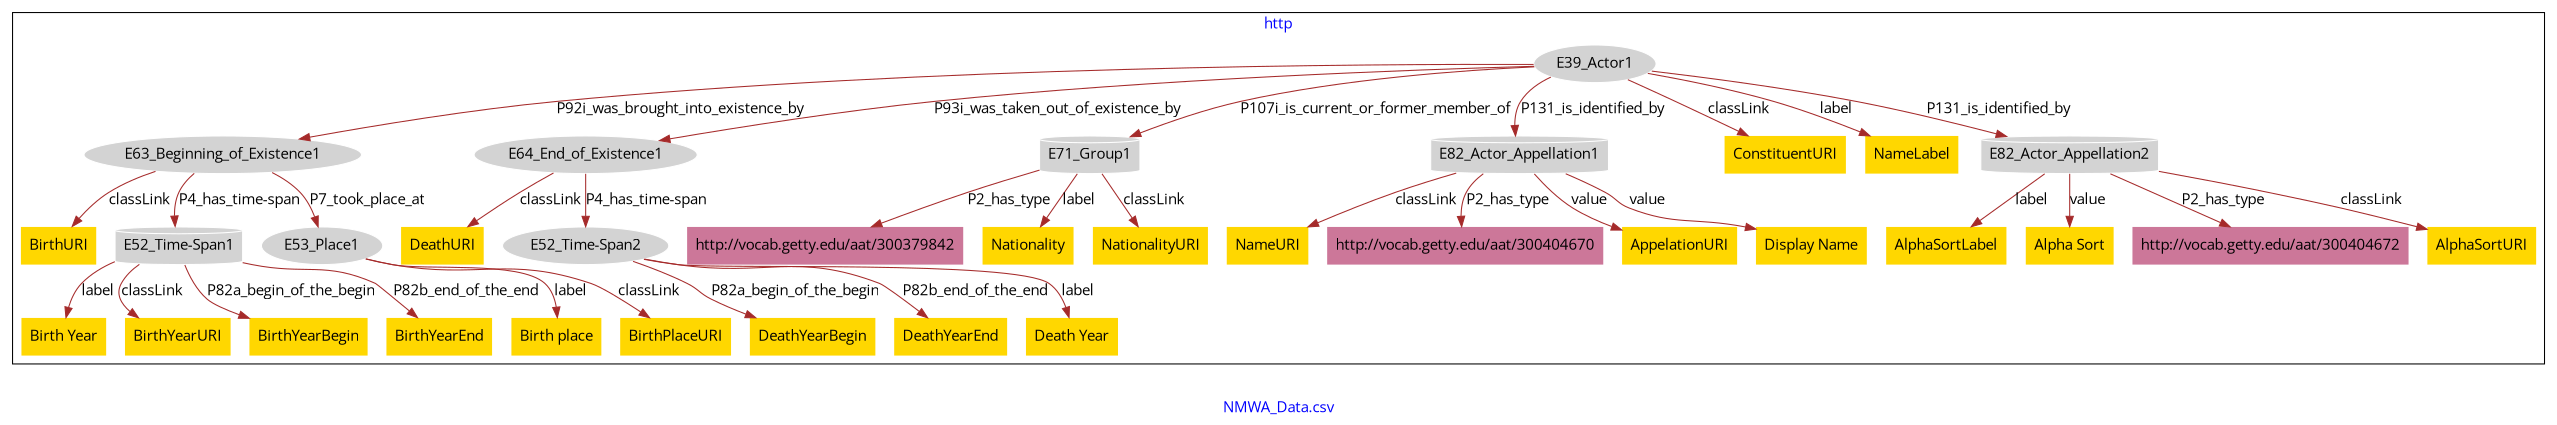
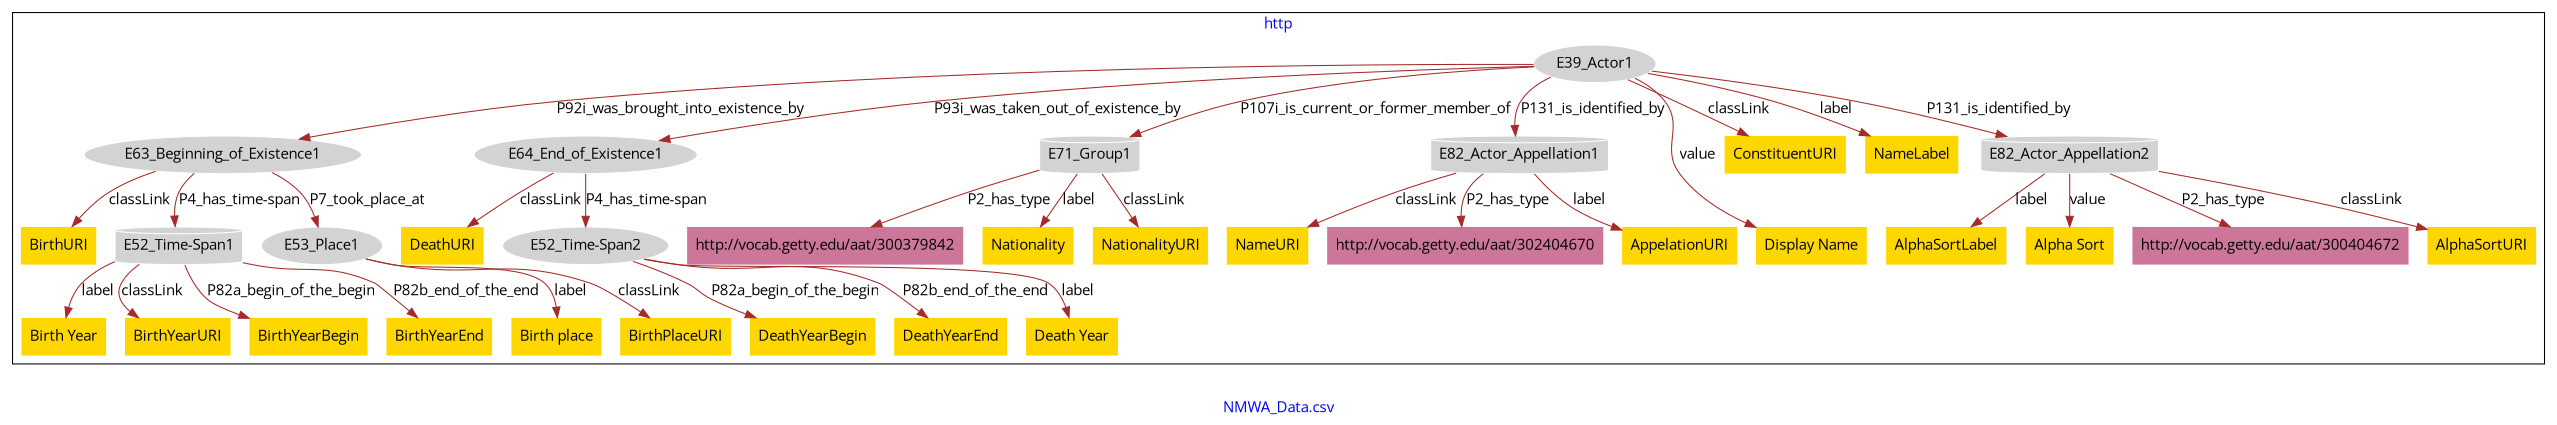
(1589, 200) -> (1589, 200)
(1651, 215) -> (1673, 160)
(1465, 246) -> (1465, 246)
